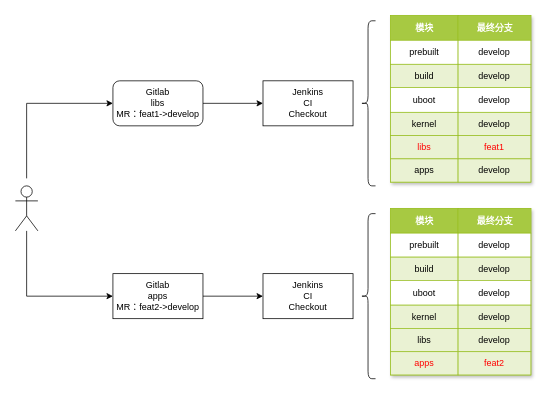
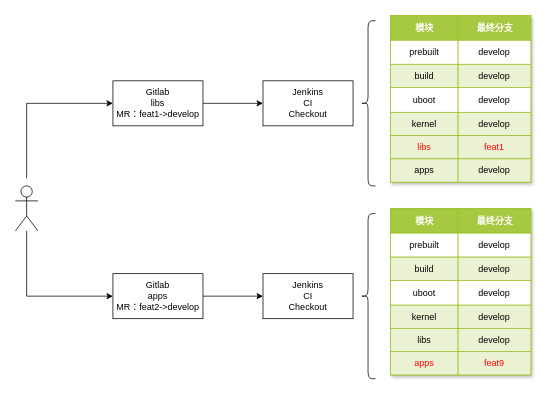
(158, 103) -> (158, 103)
(494, 363) -> (494, 363)
